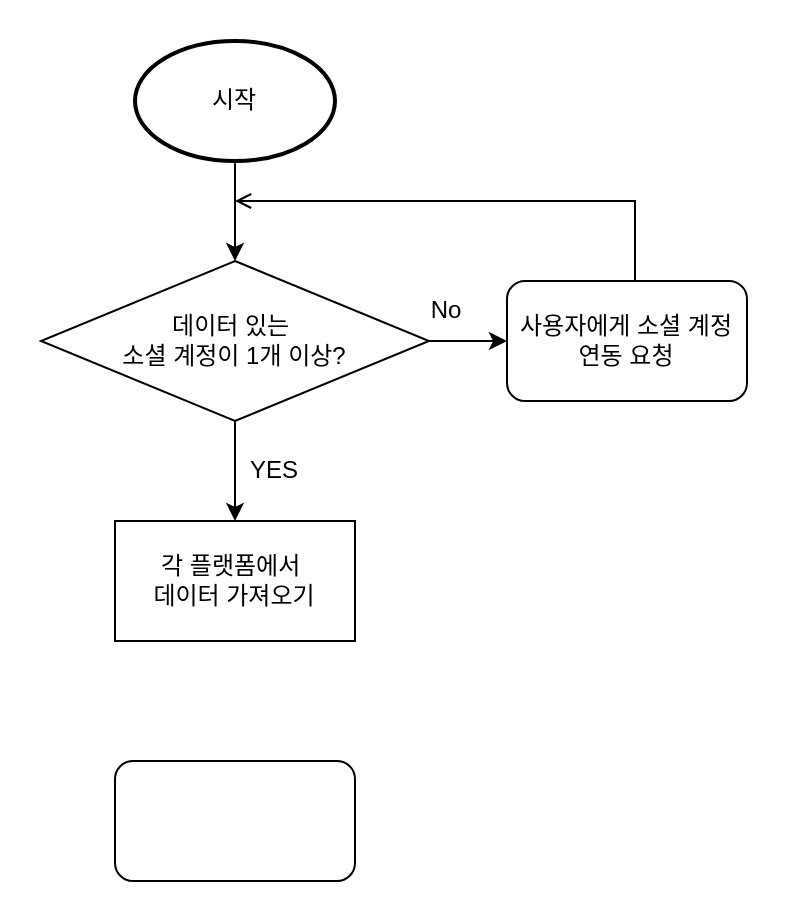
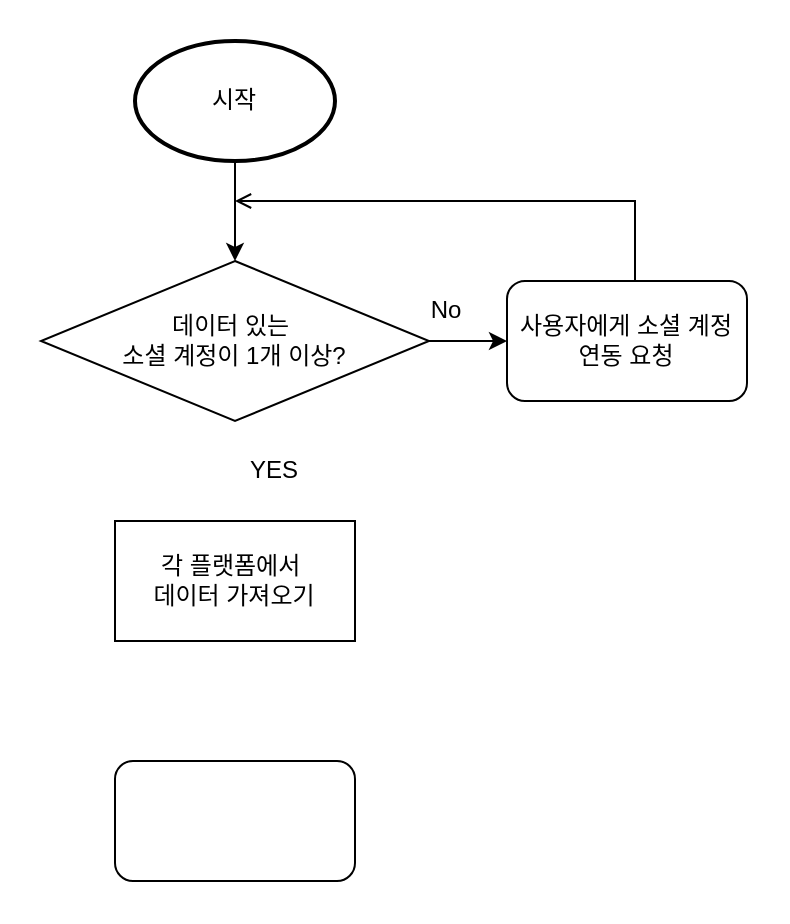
(235, 464) -> none
